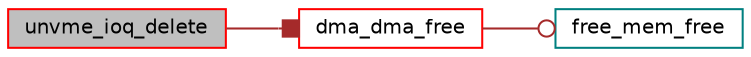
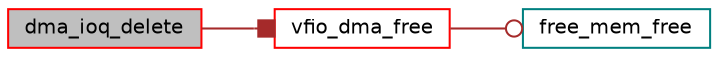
(117, 28) -> (105, 28)
(391, 28) -> (362, 28)
